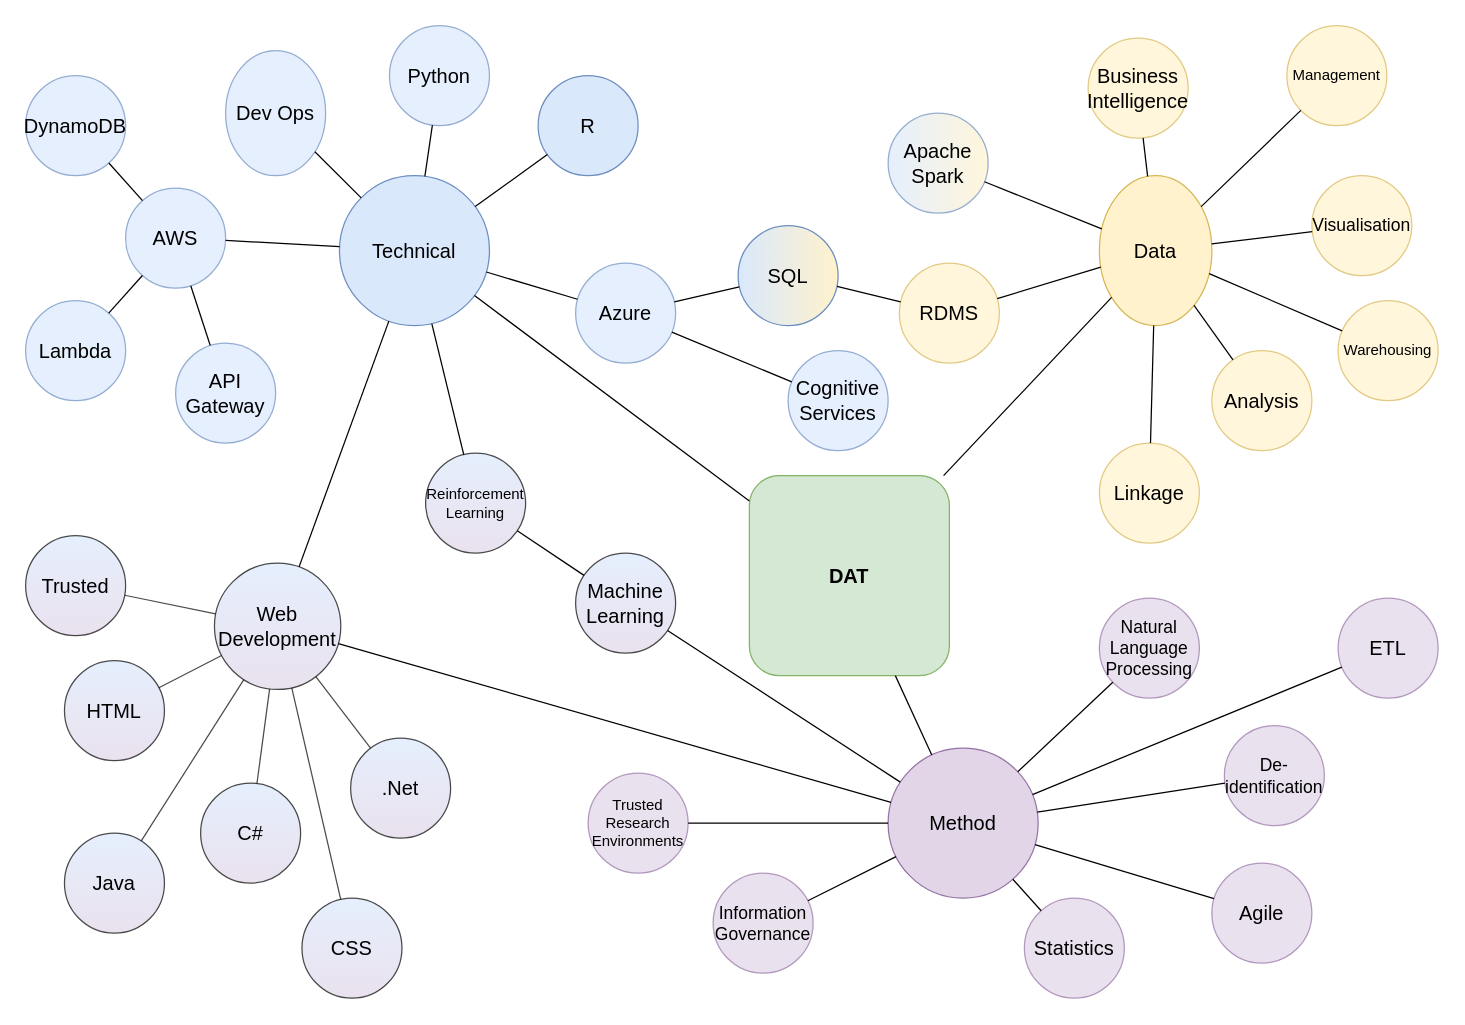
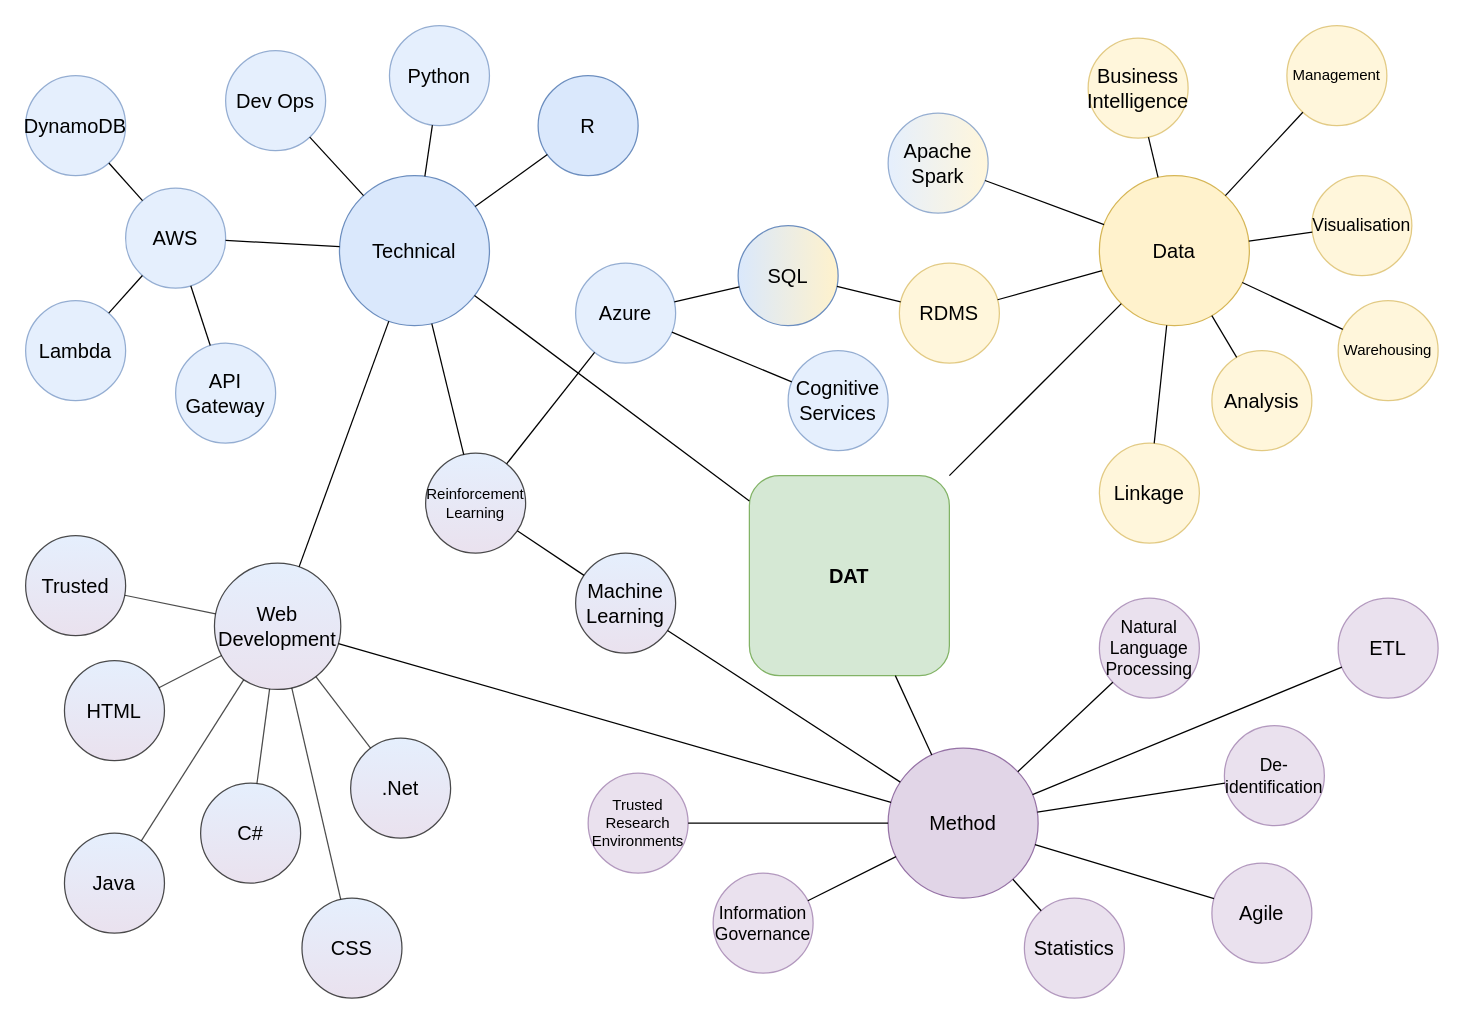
(276, 113) -> (276, 101)
(1156, 251) -> (1174, 251)
(532, 286) -> (551, 408)
